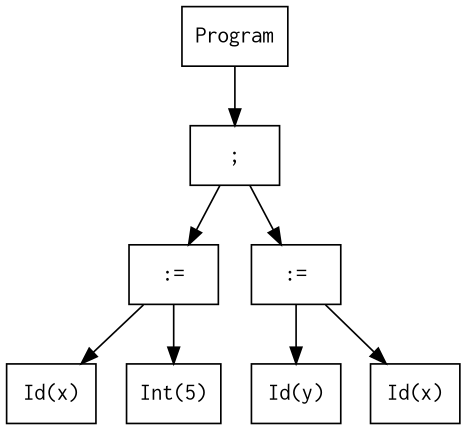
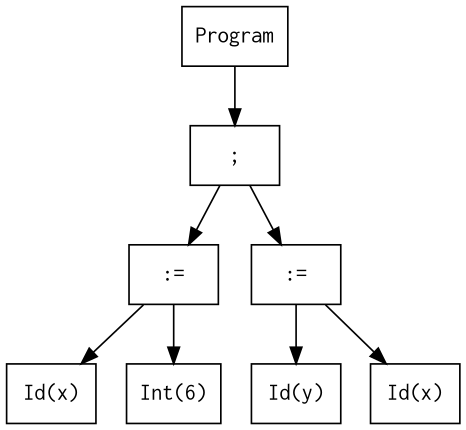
(174, 394) -> (174, 394)
